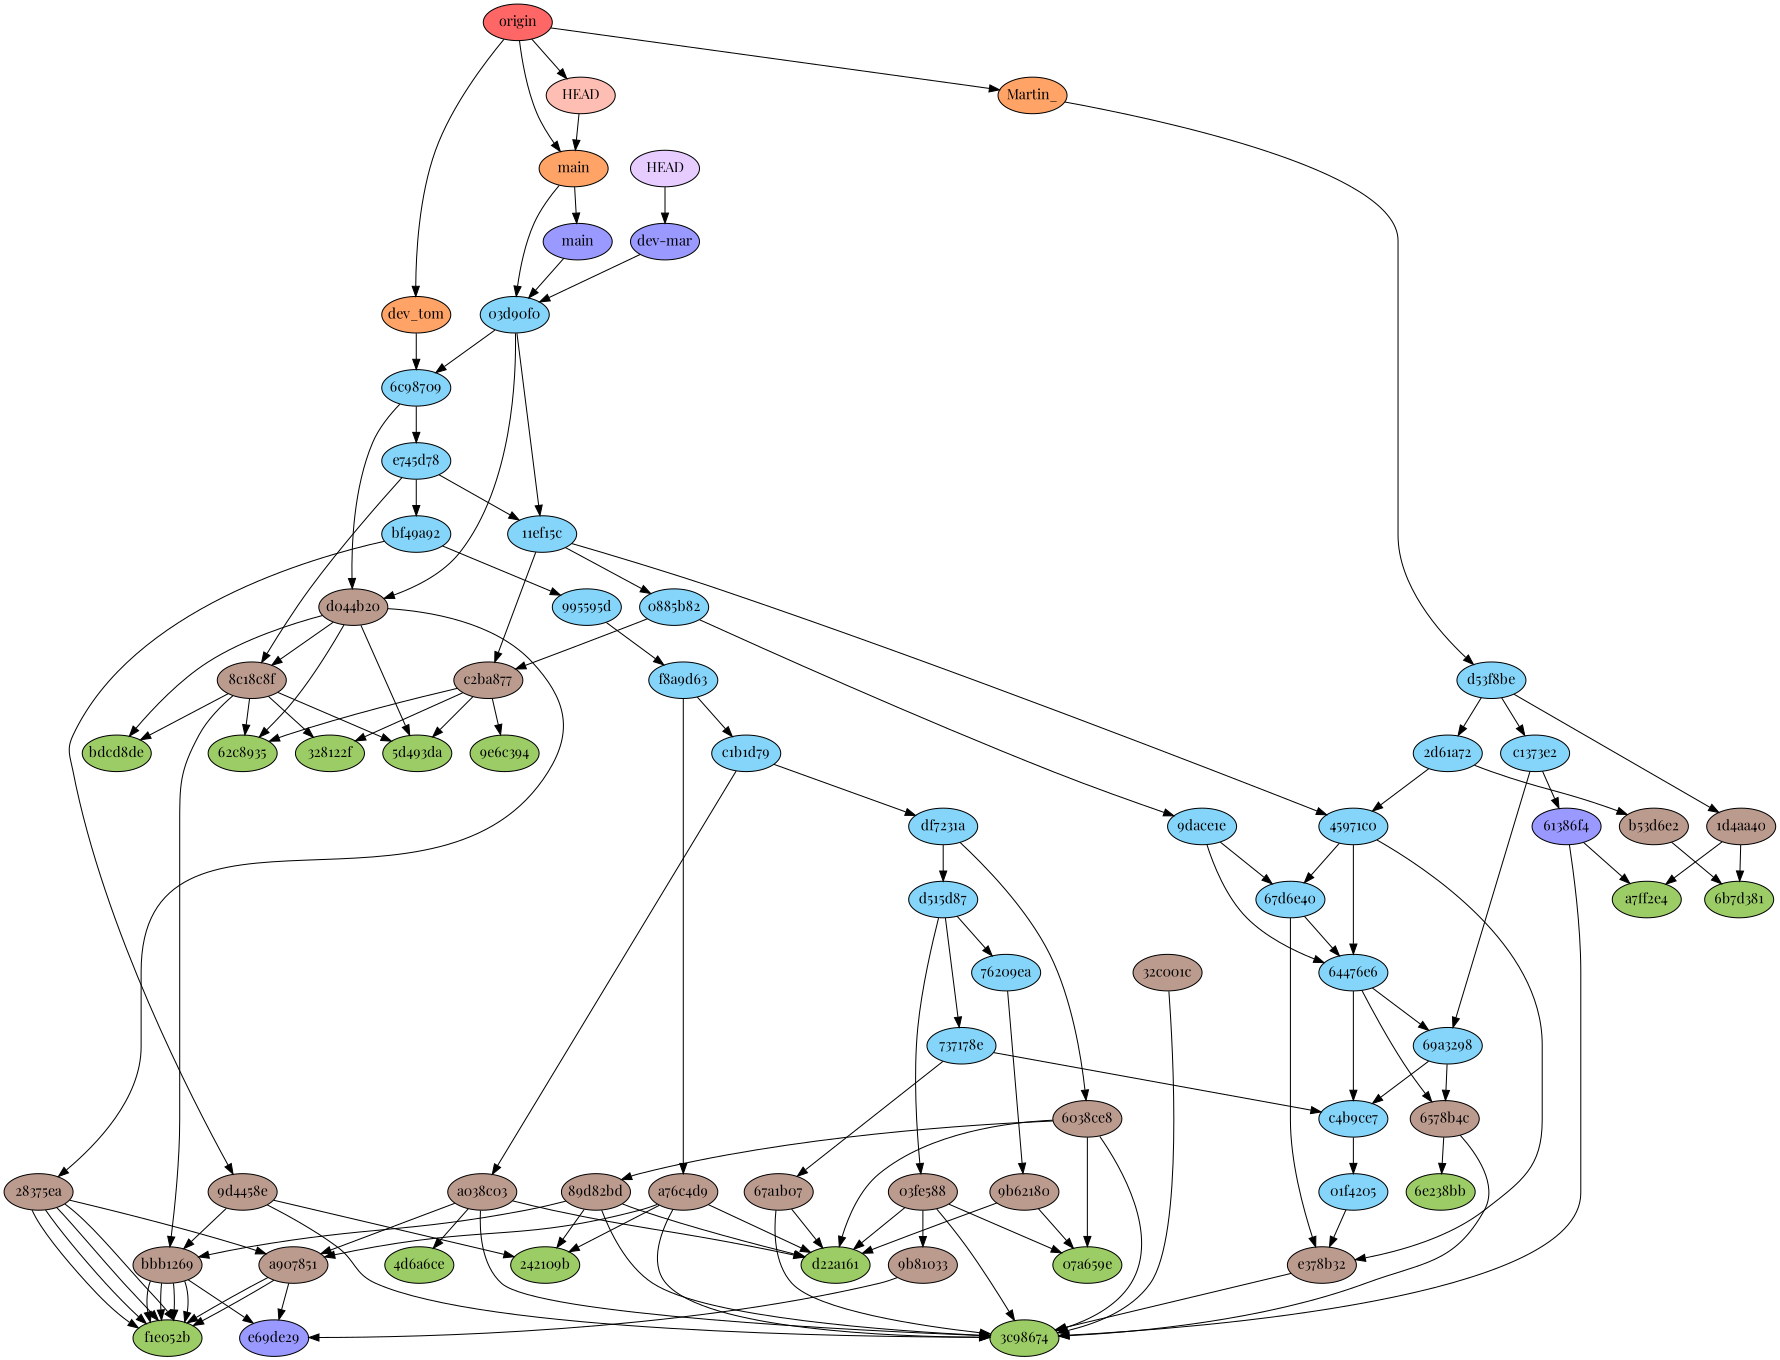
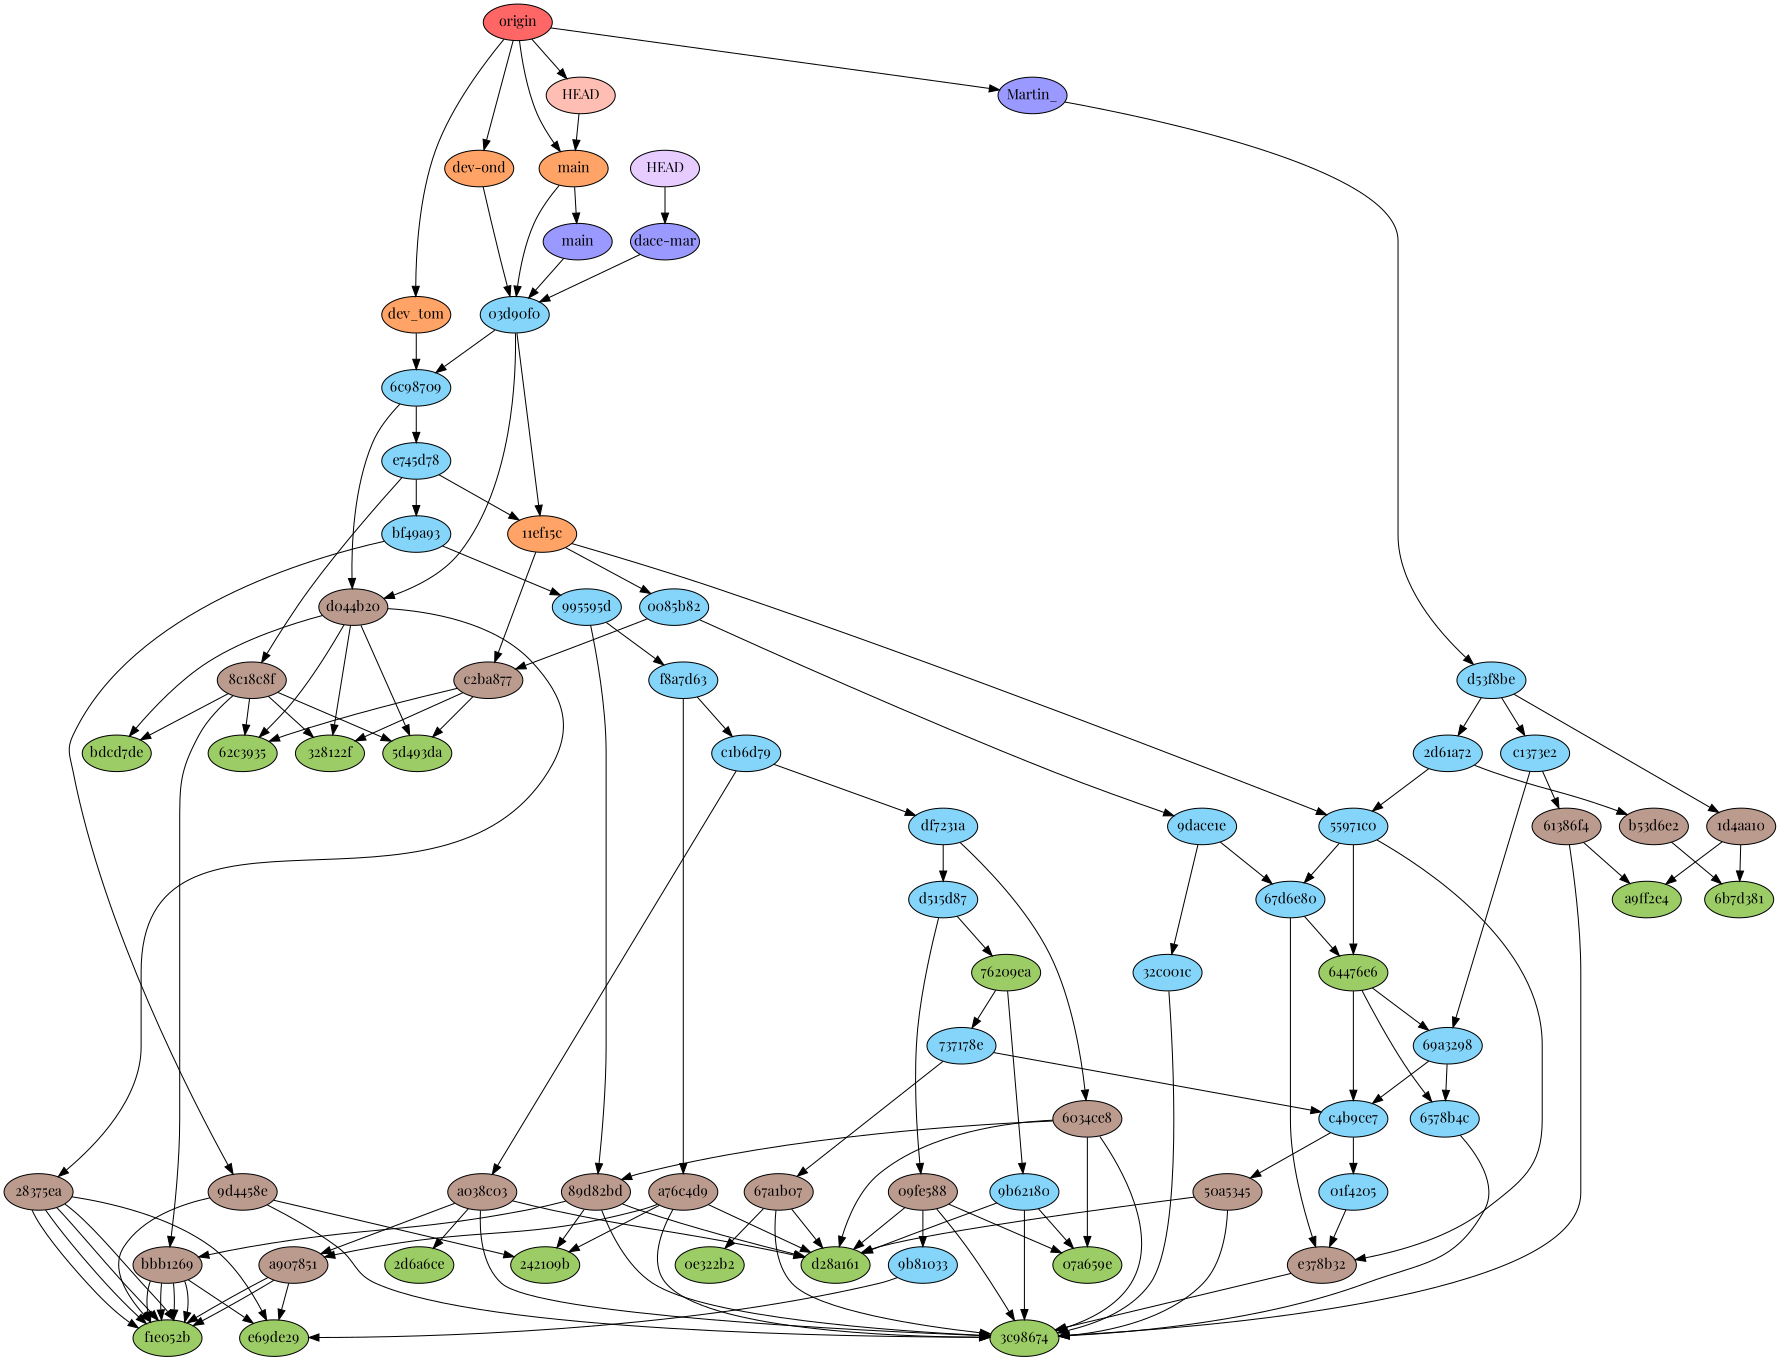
(1033, 95) -> (1033, 95)
none -> (479, 169)
(665, 242) -> (665, 242)
(416, 534) -> (416, 534)
(542, 534) -> (542, 534)
(674, 607) -> (674, 607)
(307, 641) -> (342, 675)
(683, 680) -> (683, 680)
(117, 753) -> (117, 753)
(243, 753) -> (243, 753)
(505, 753) -> none
(746, 753) -> (746, 753)
(1353, 826) -> (1353, 826)
(1567, 826) -> (1567, 826)
(1741, 826) -> (1741, 826)
none -> (606, 894)
(1290, 900) -> (1290, 900)
(1647, 900) -> (1647, 900)
(1245, 916) -> (1186, 895)
(952, 967) -> (987, 1005)
(1006, 973) -> (1006, 973)
(1168, 973) -> (1168, 973)
(1353, 973) -> (1353, 973)
(1087, 1119) -> (1087, 1119)
(1445, 1119) -> (1445, 1119)
(923, 1192) -> (923, 1192)
(1024, 1192) -> (1024, 1192)
none -> (1227, 1192)
(1441, 1192) -> none
(163, 1224) -> (183, 1230)
(209, 1225) -> (132, 1237)
none -> (1024, 1260)
(419, 1265) -> (419, 1265)
none -> (710, 1265)
(836, 1265) -> (836, 1265)
(923, 1265) -> (923, 1265)
(274, 1338) -> (274, 1338)
